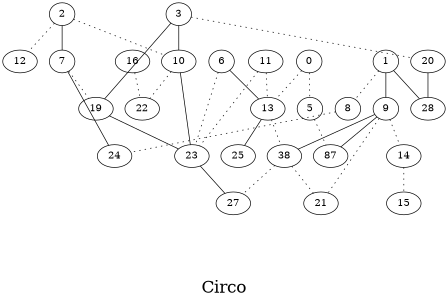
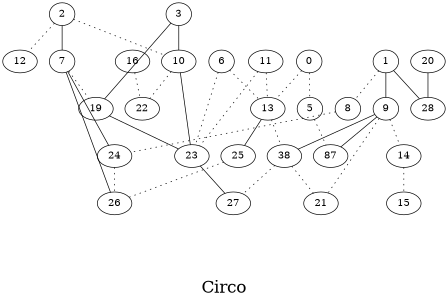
(301, 37) -> none
(243, 83) -> (243, 83)
none -> (115, 203)
